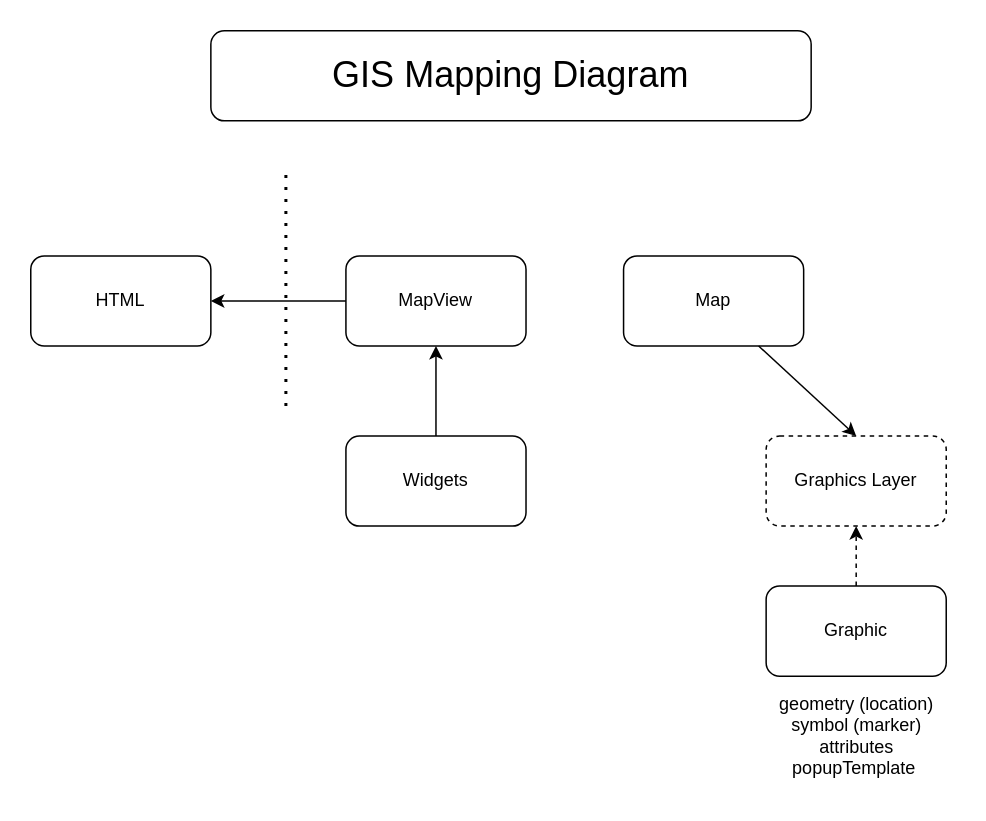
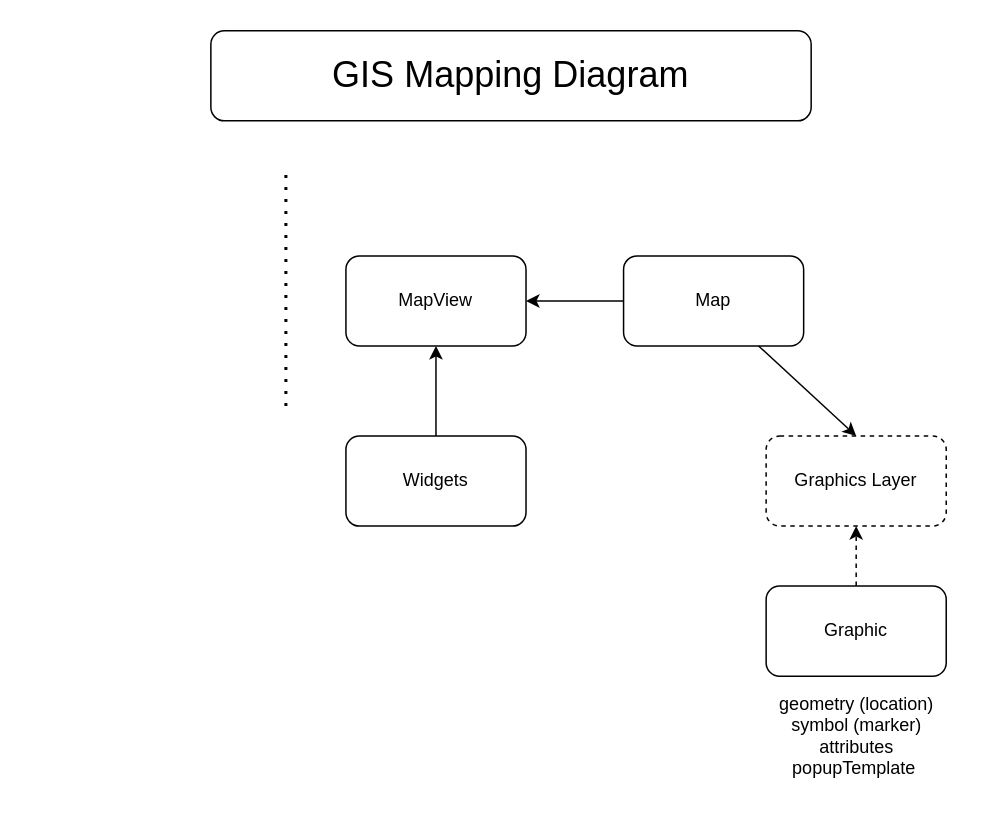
(121, 301) -> none
(282, 301) -> none
none -> (580, 301)
